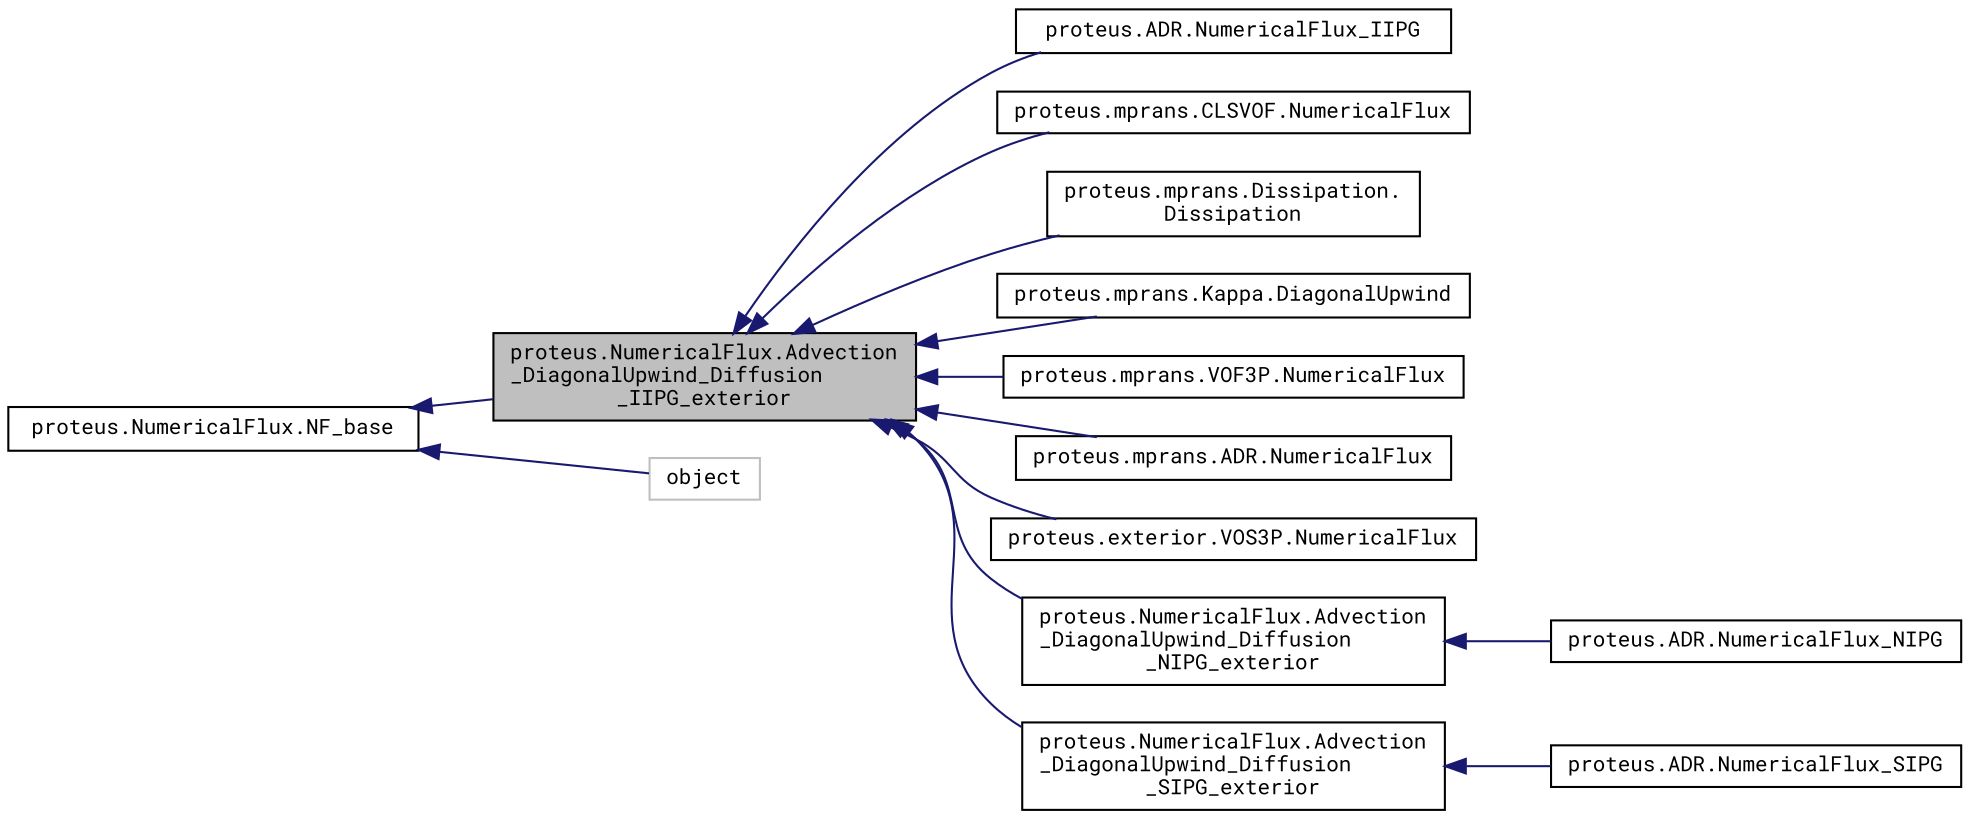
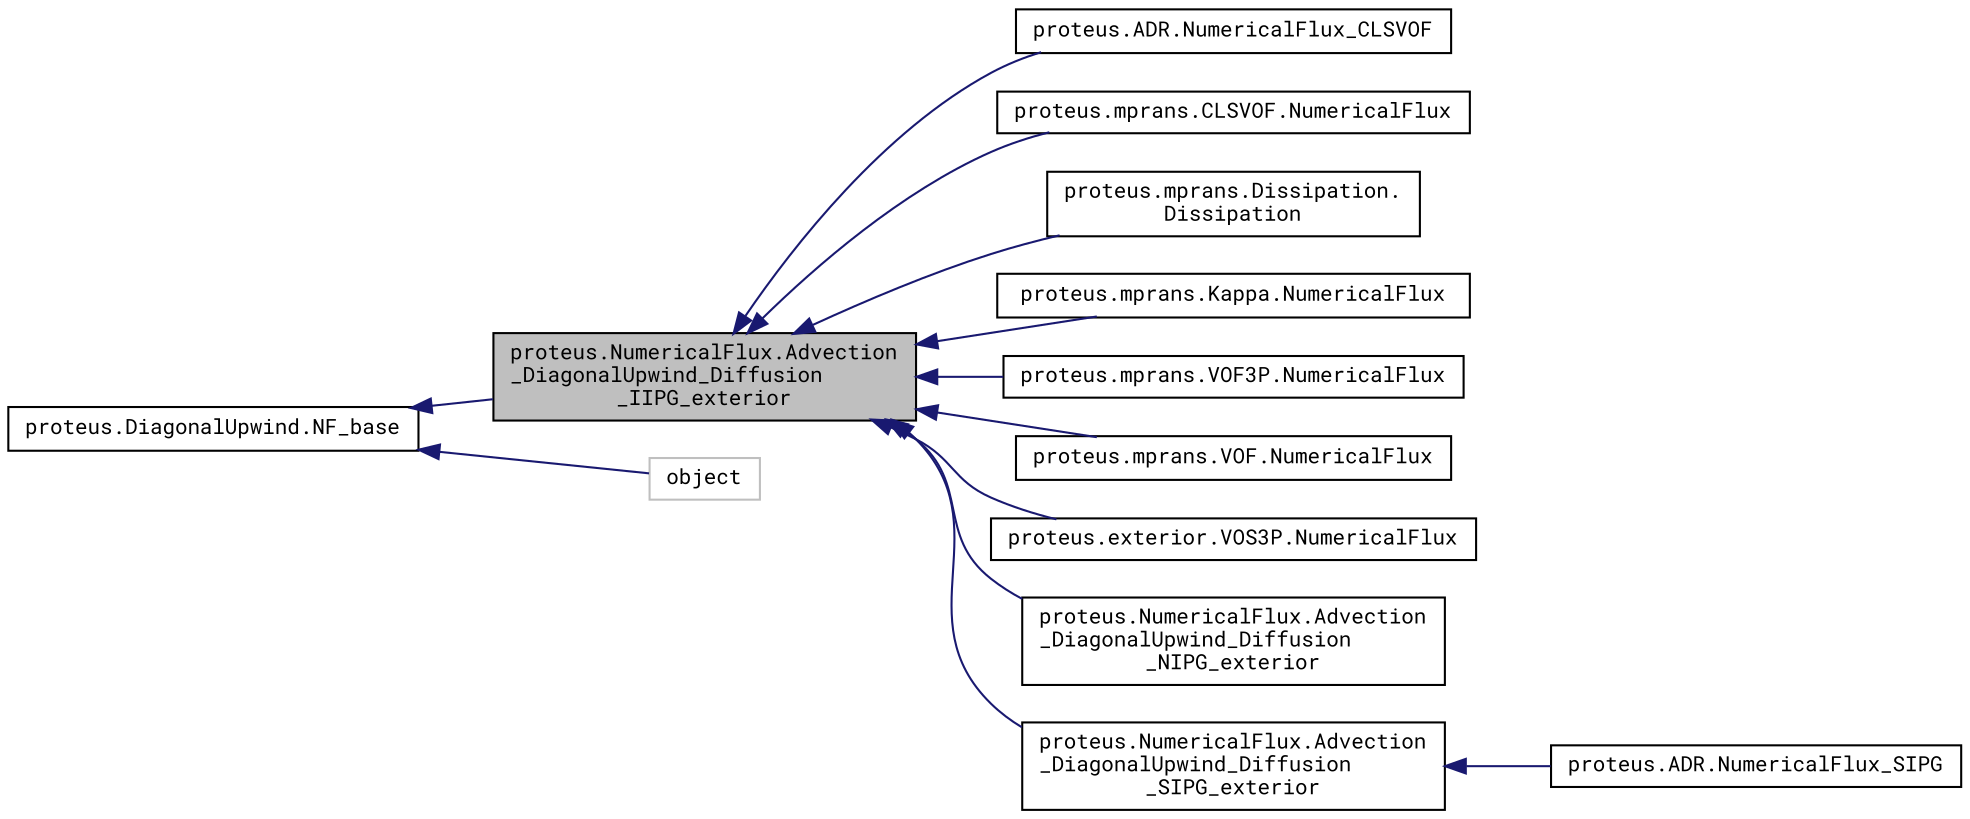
(1234, 31) -> (1234, 31)
(1234, 296) -> (1234, 296)
(213, 429) -> (213, 429)
(1234, 458) -> (1234, 458)
(1756, 641) -> none
